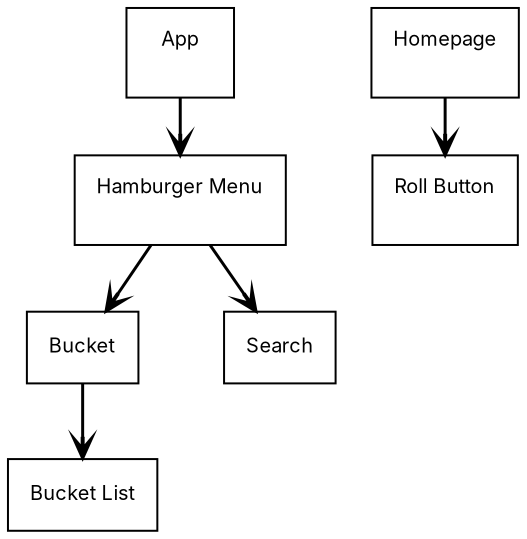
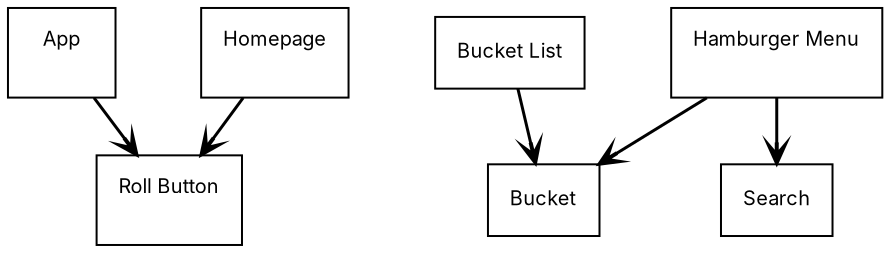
(180, 116) -> (109, 118)
(83, 411) -> (524, 116)
